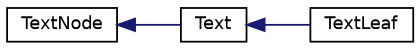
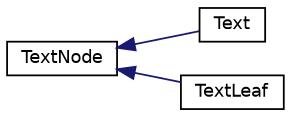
(287, 25) -> (158, 78)
